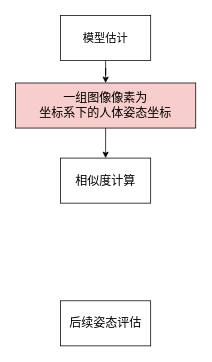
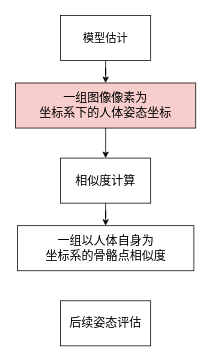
none -> (105, 217)
none -> (105, 248)
